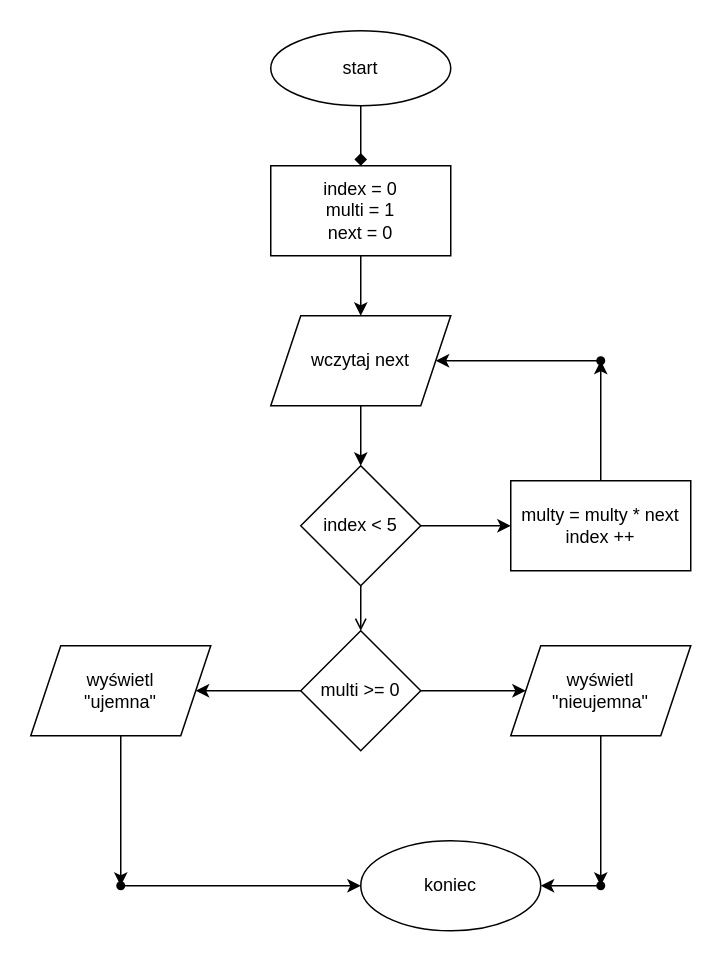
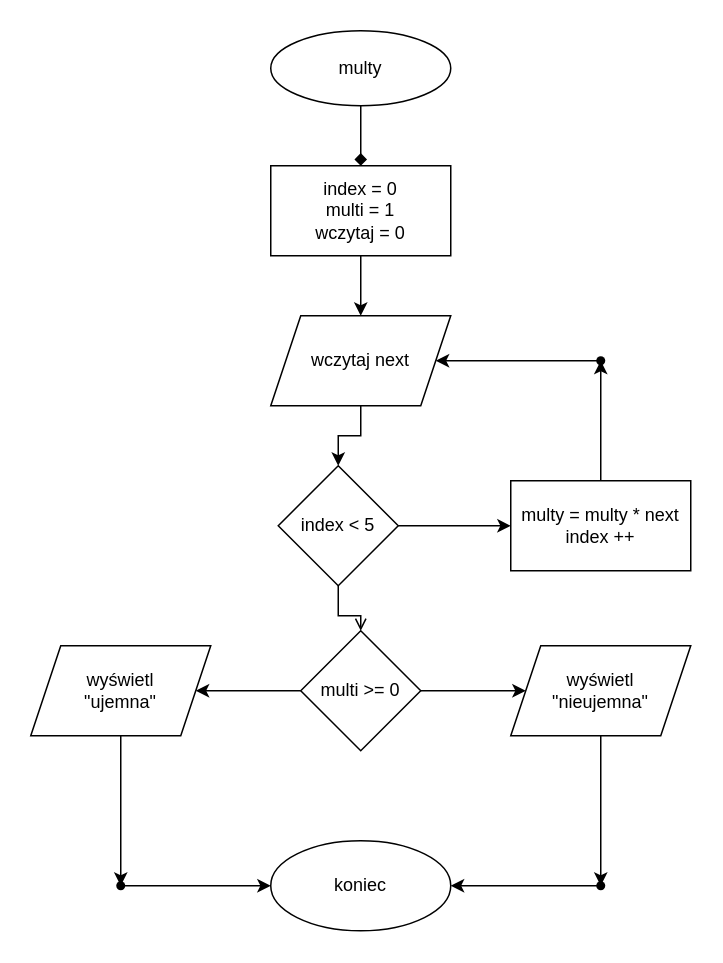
(361, 68) -> (361, 68)
(361, 211) -> (361, 211)
(361, 526) -> (338, 526)
(451, 886) -> (361, 886)
